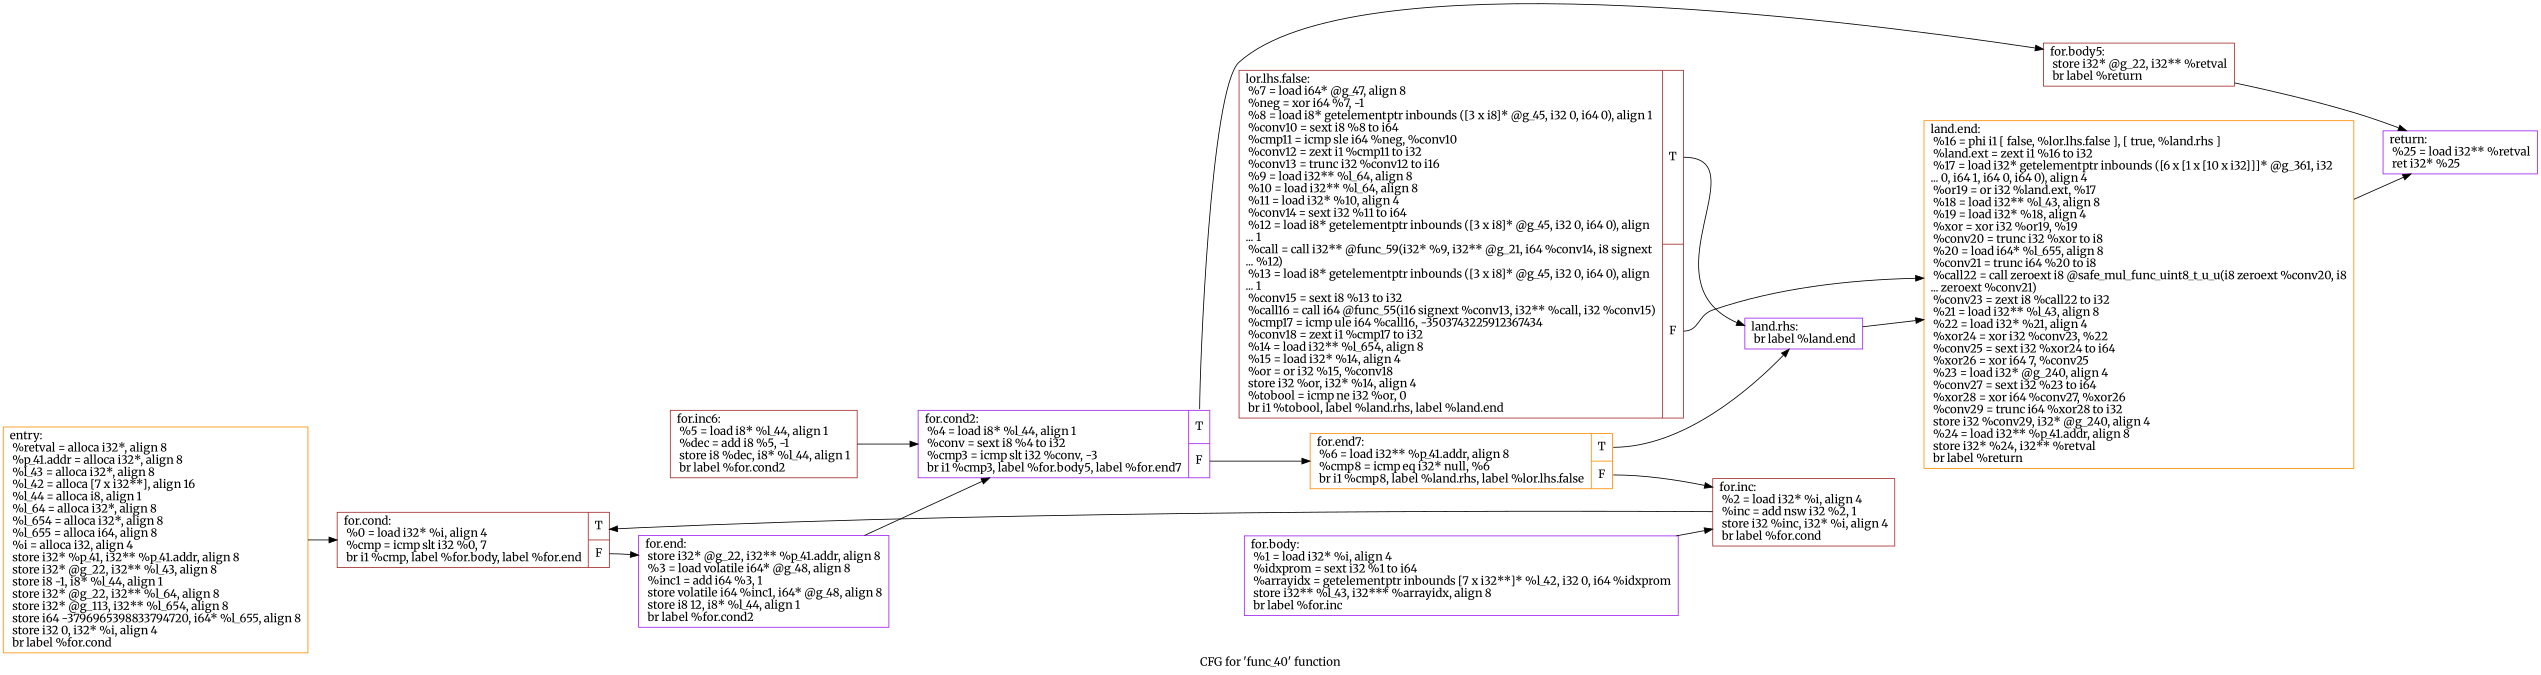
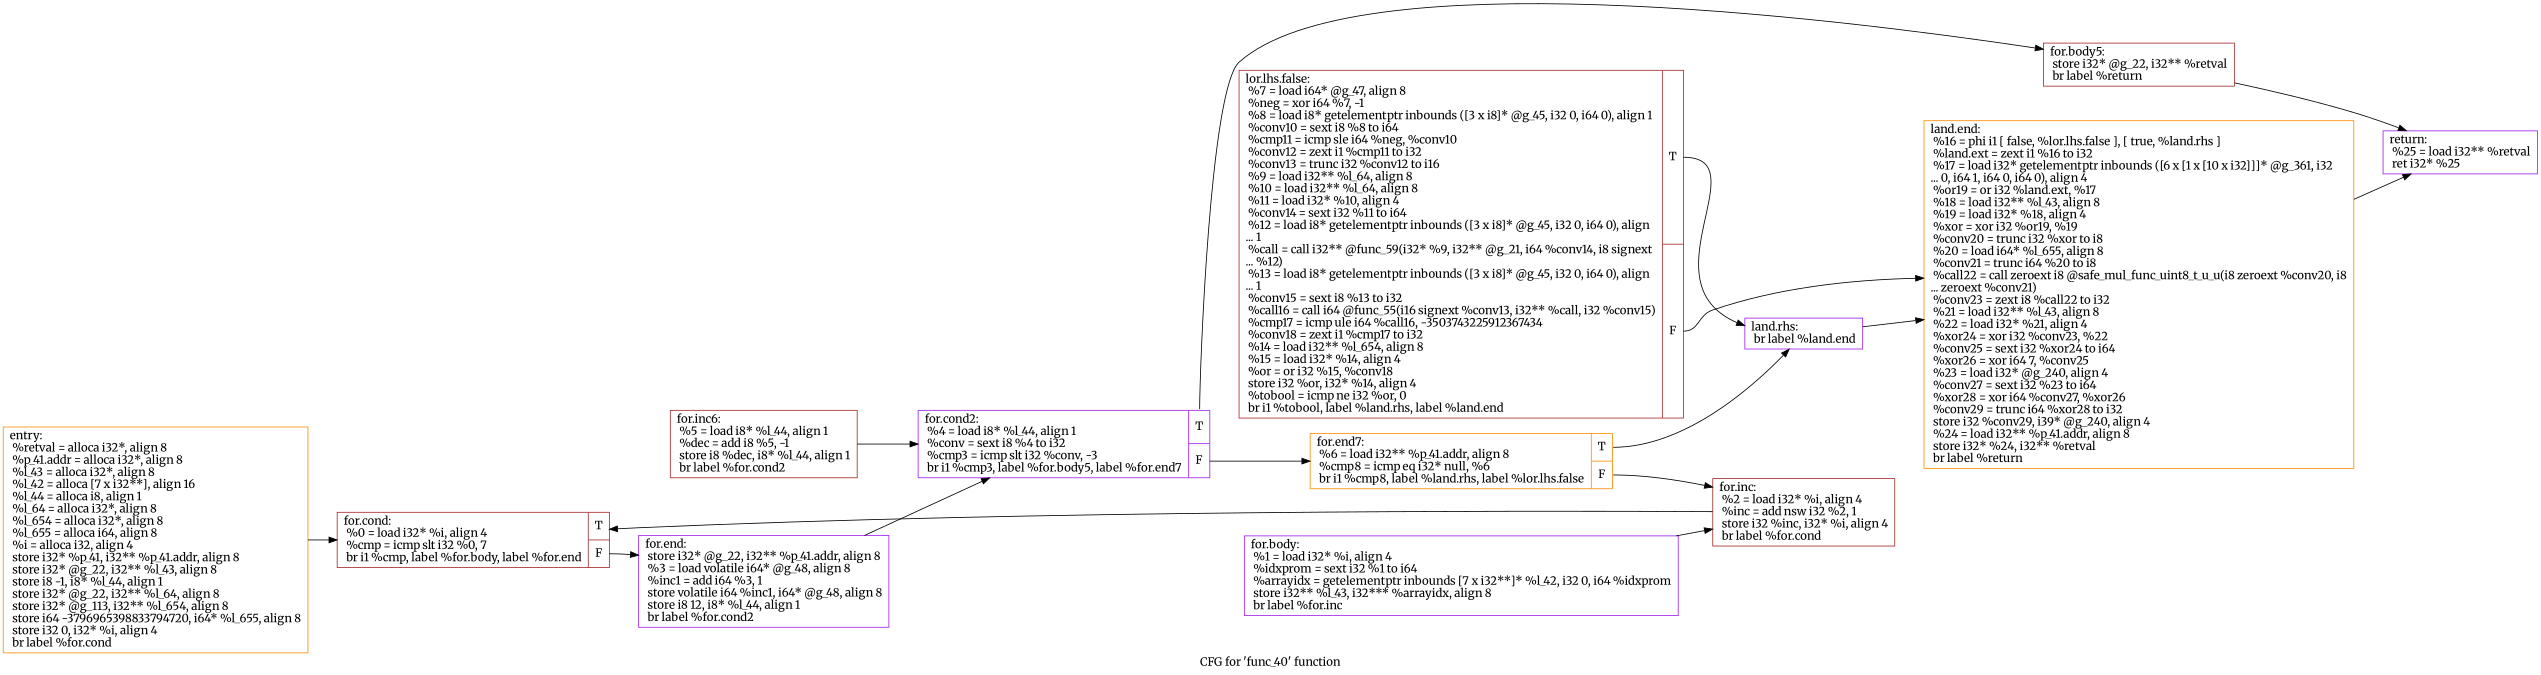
(2041, 422) -> (2041, 422)
